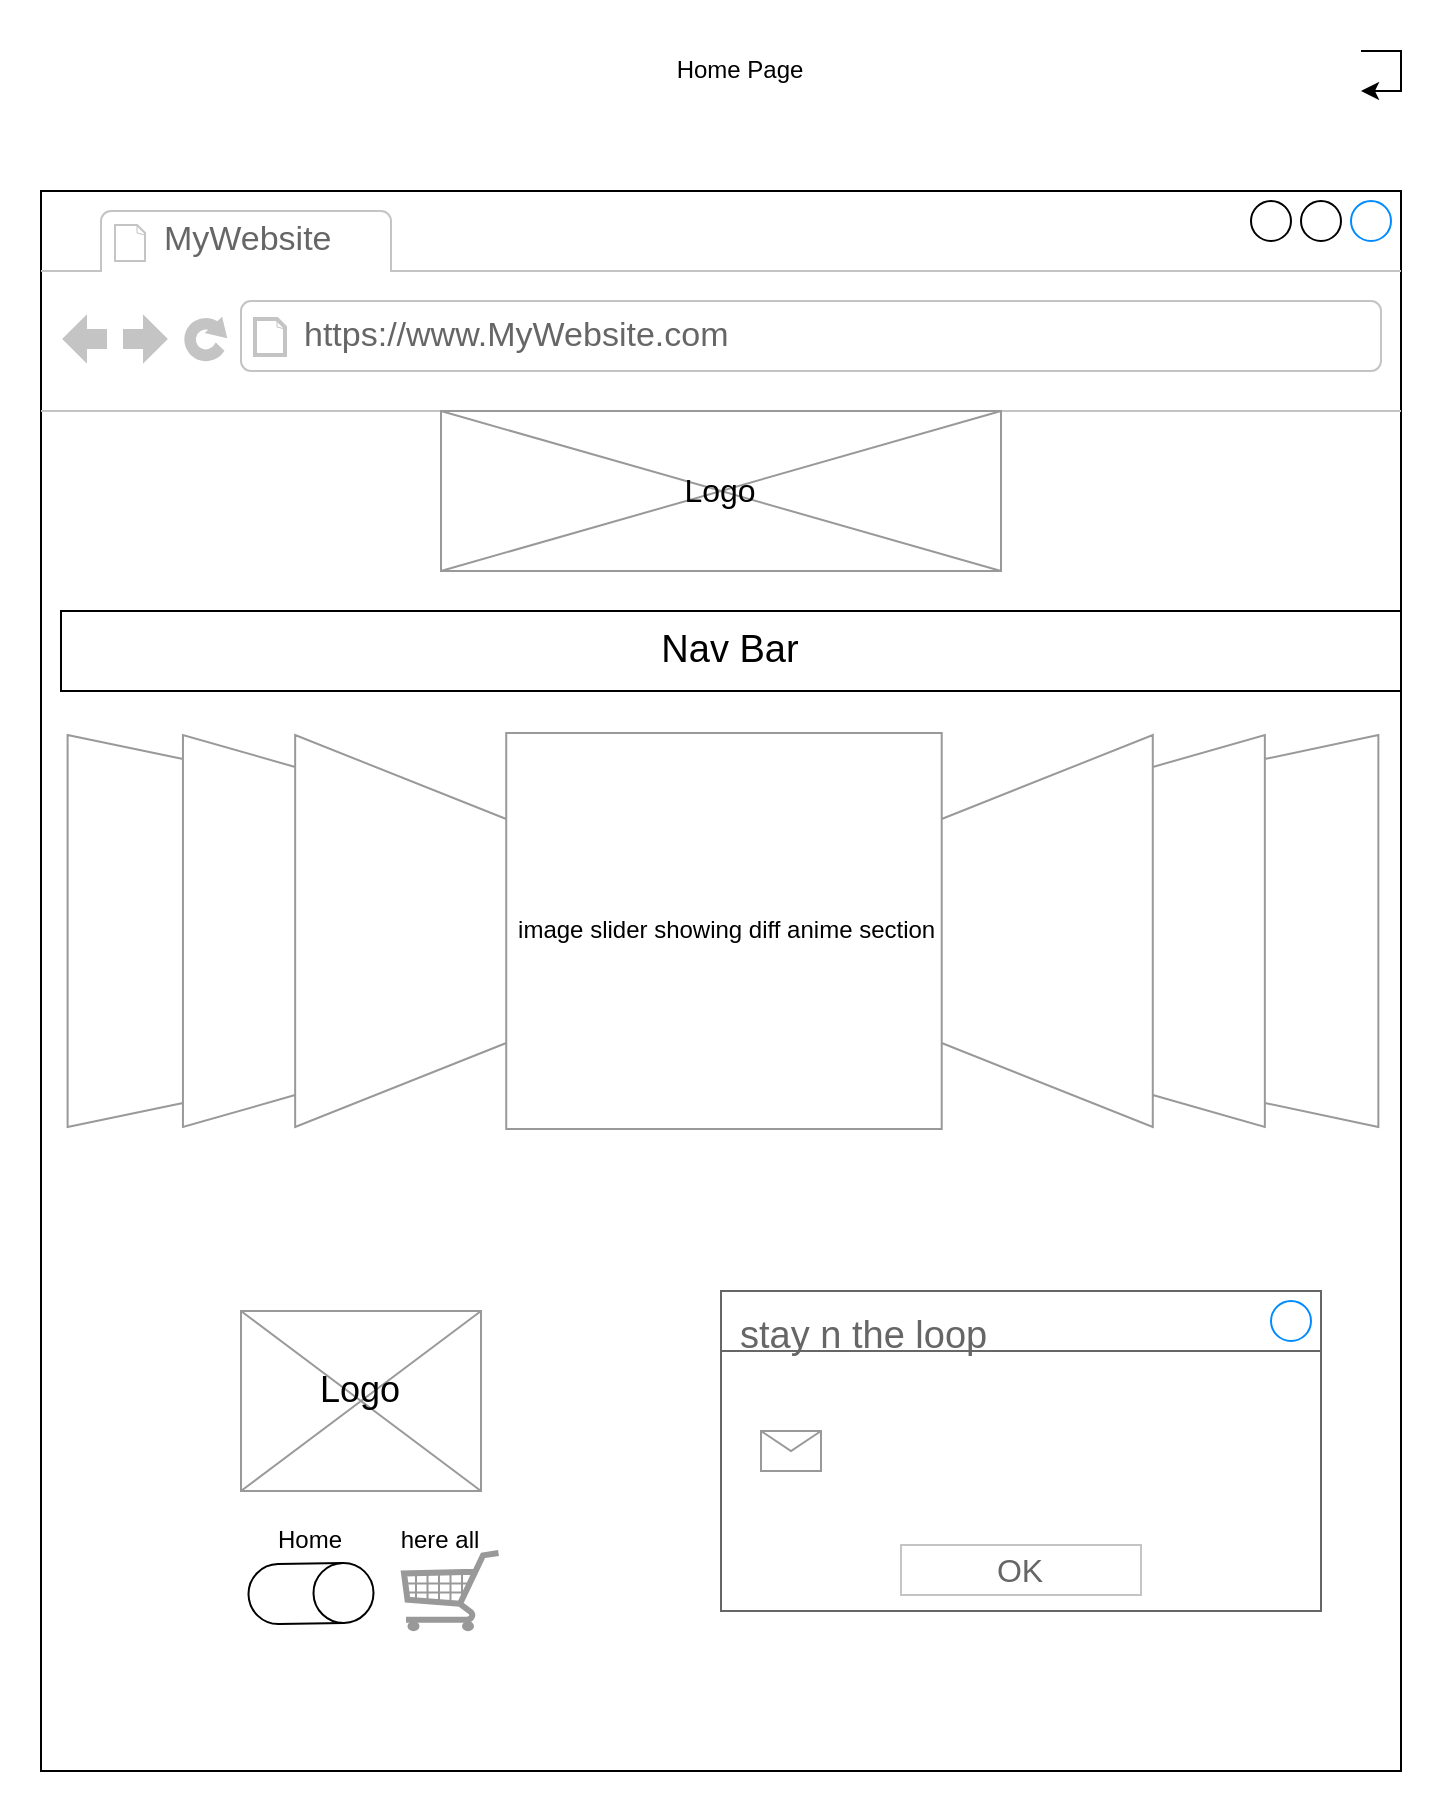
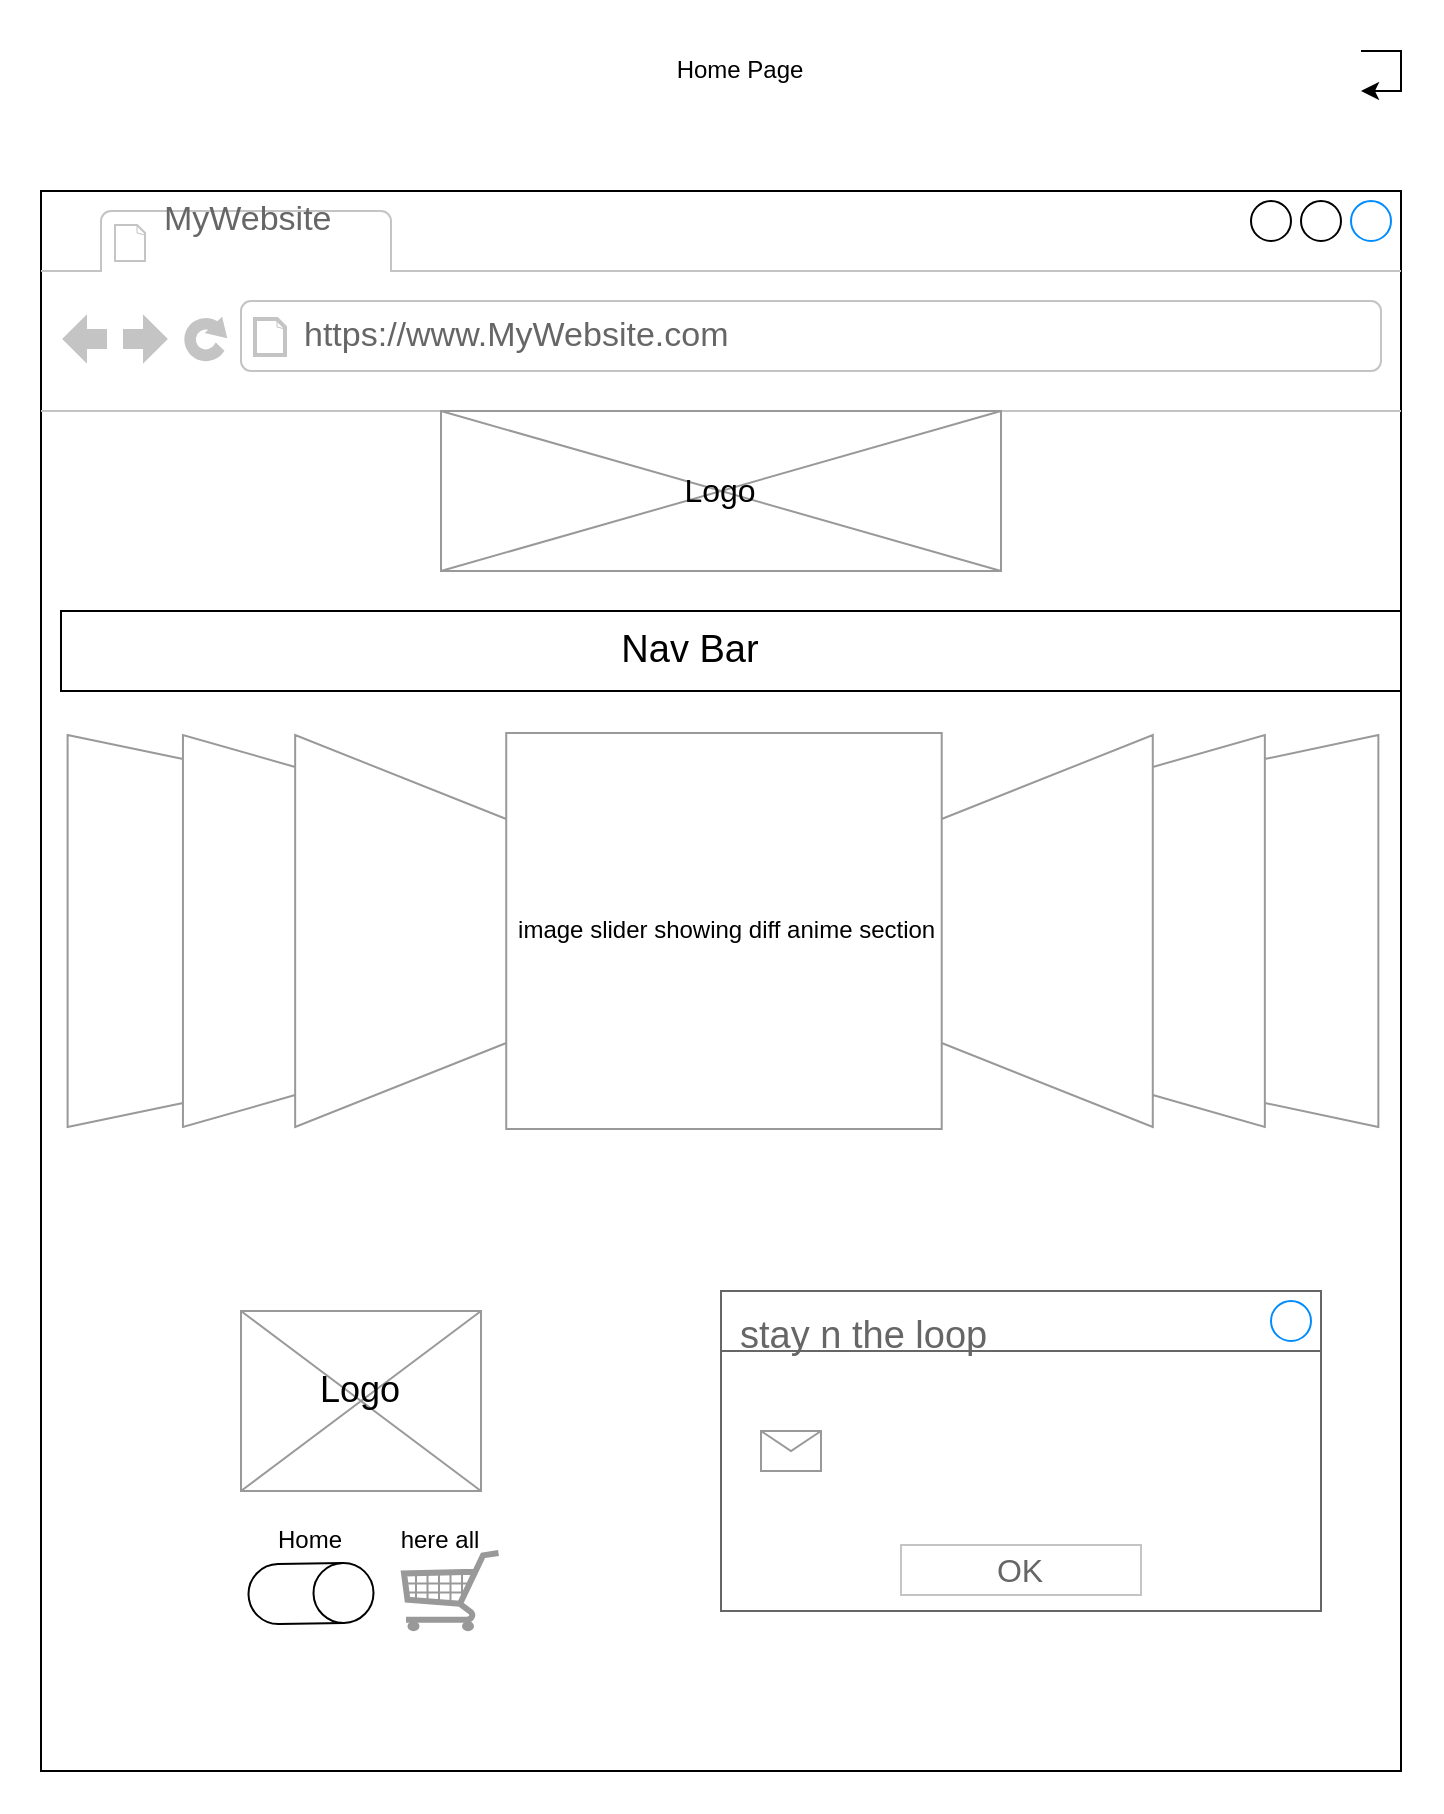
(271, 241) -> (271, 221)
(731, 651) -> (691, 651)
